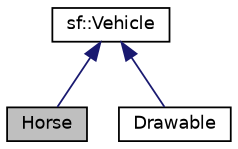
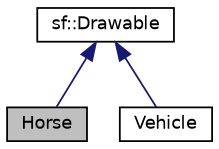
(111, 25) -> (106, 25)
(175, 124) -> (166, 124)
